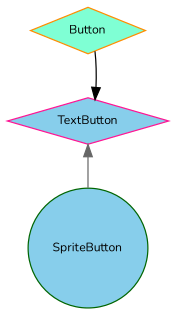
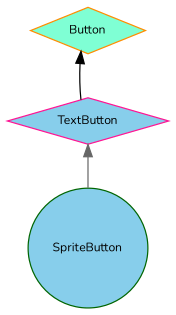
(96, 69) -> (80, 82)
